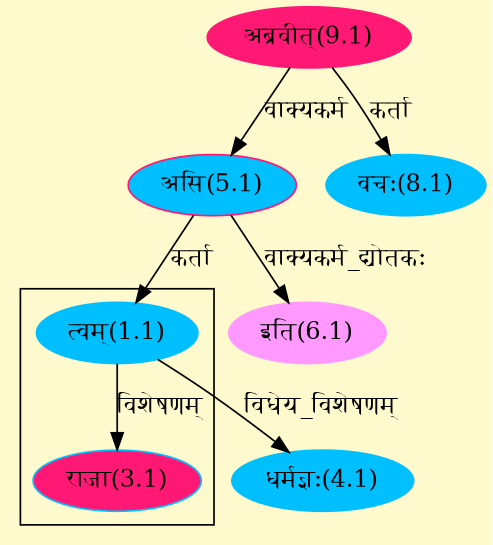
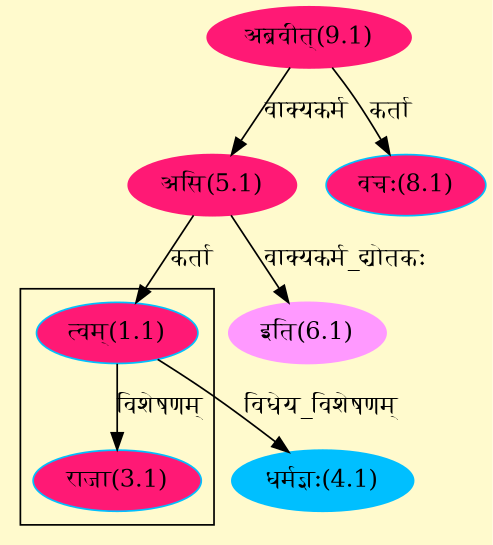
(212, 185) -> (212, 185)
(406, 185) -> (406, 185)
(117, 333) -> (117, 333)
